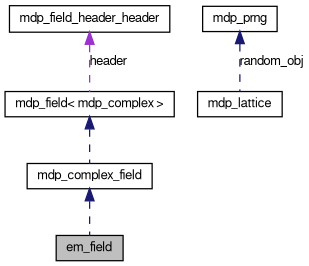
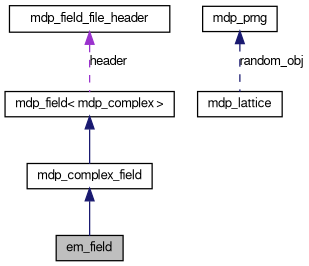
(90, 19) -> (90, 19)
(90, 147) -> (90, 147)
(90, 219) -> (90, 219)
